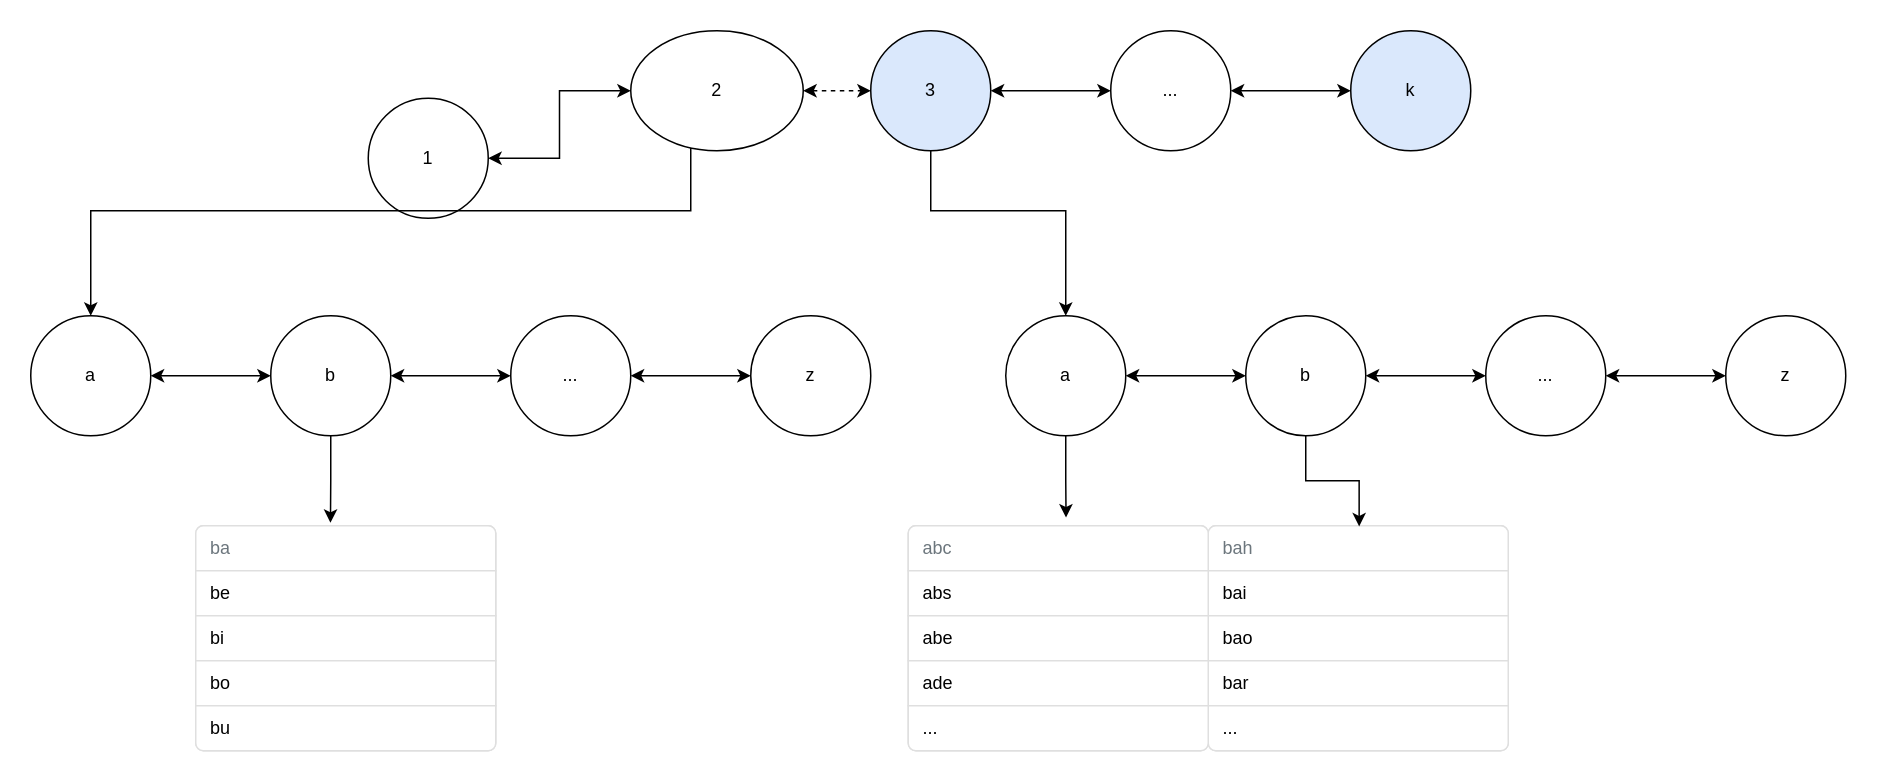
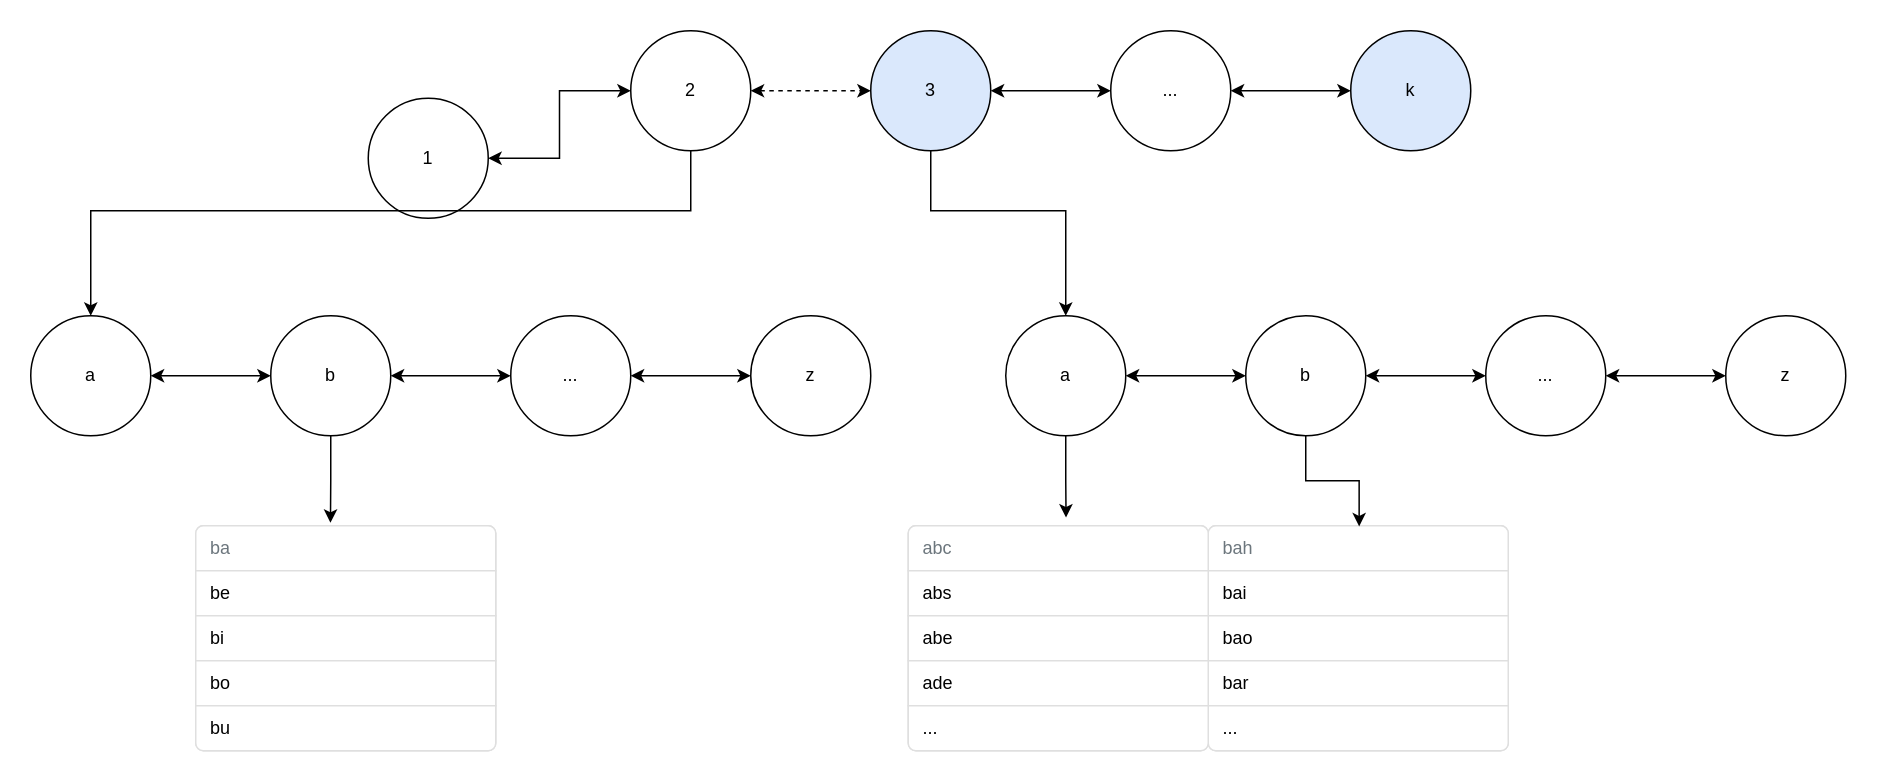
(717, 91) -> (691, 91)
